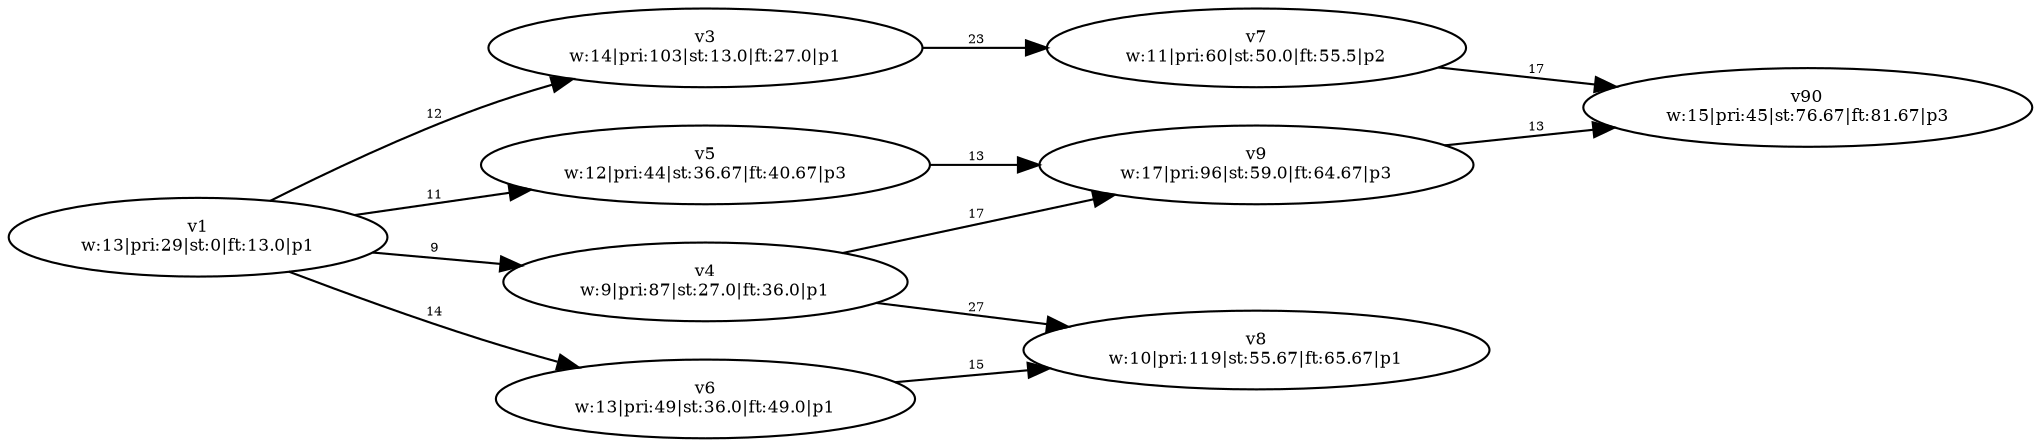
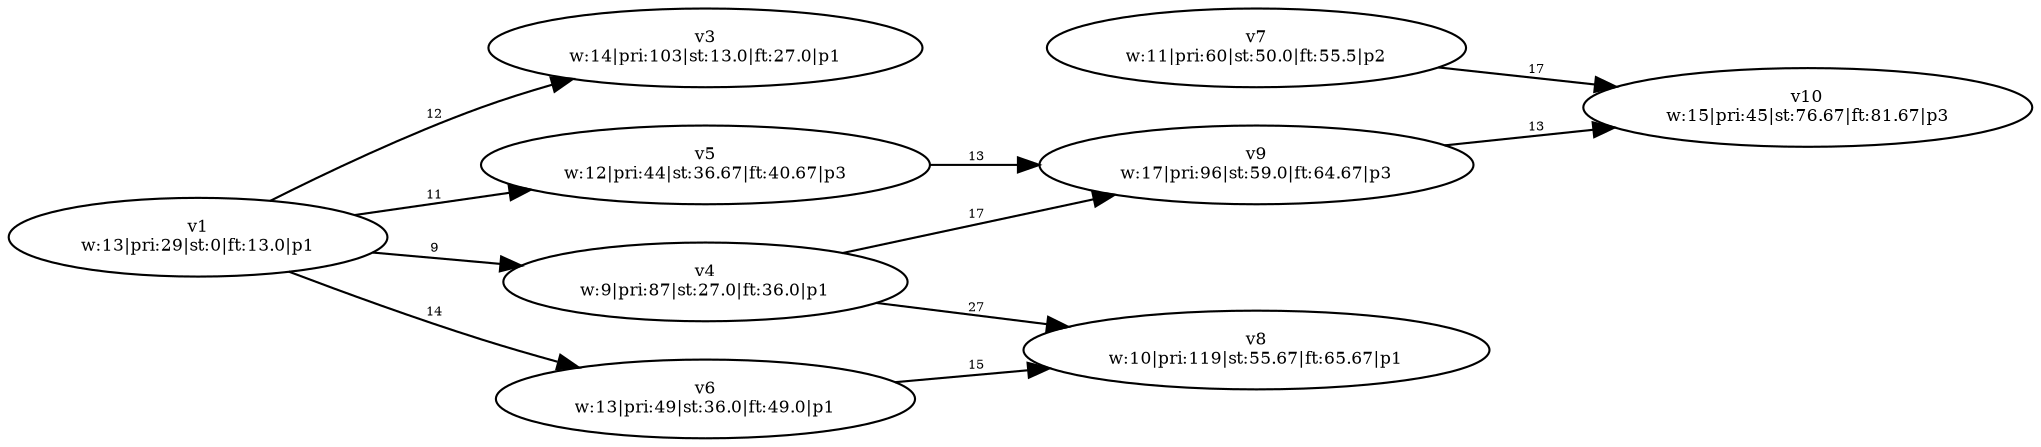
(974, 48) -> none
(1808, 107) -> (1808, 107)
